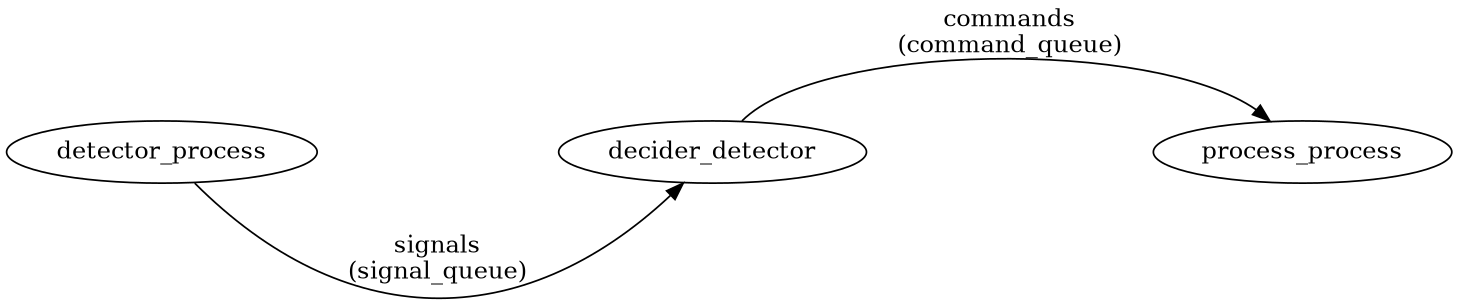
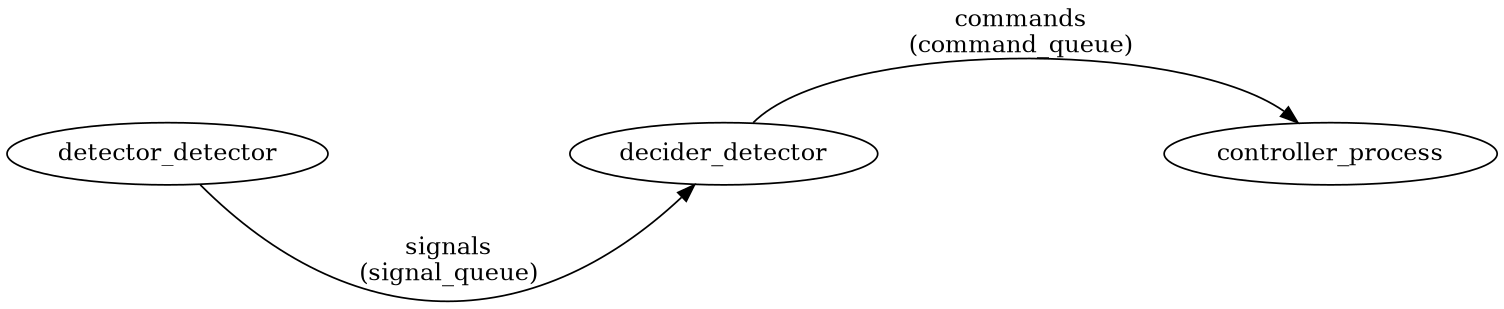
(162, 152) -> (167, 154)
(1303, 152) -> (1331, 154)
